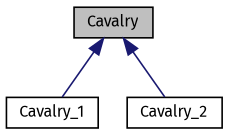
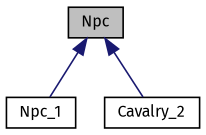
(113, 23) -> (96, 23)
(52, 113) -> (41, 113)
